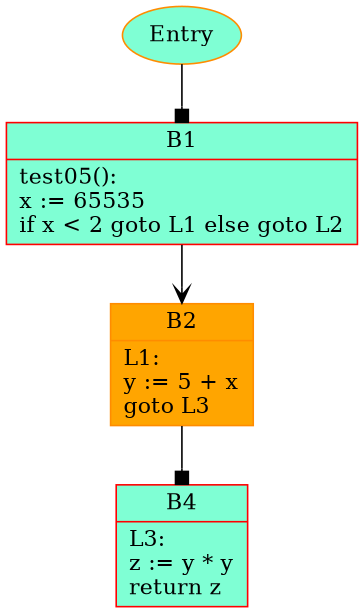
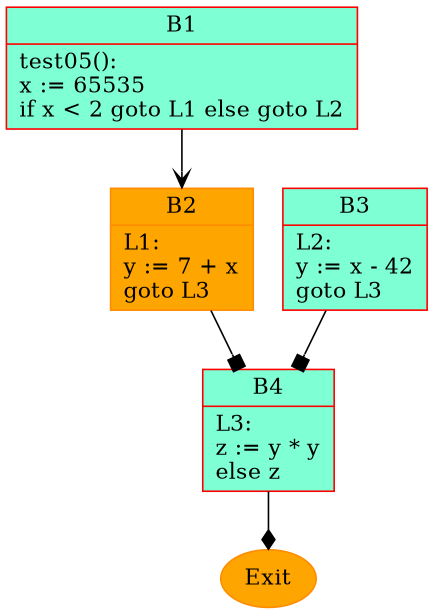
(182, 35) -> none
none -> (355, 249)
(182, 382) -> (182, 267)
none -> (268, 579)
(176, 587) -> (248, 472)
